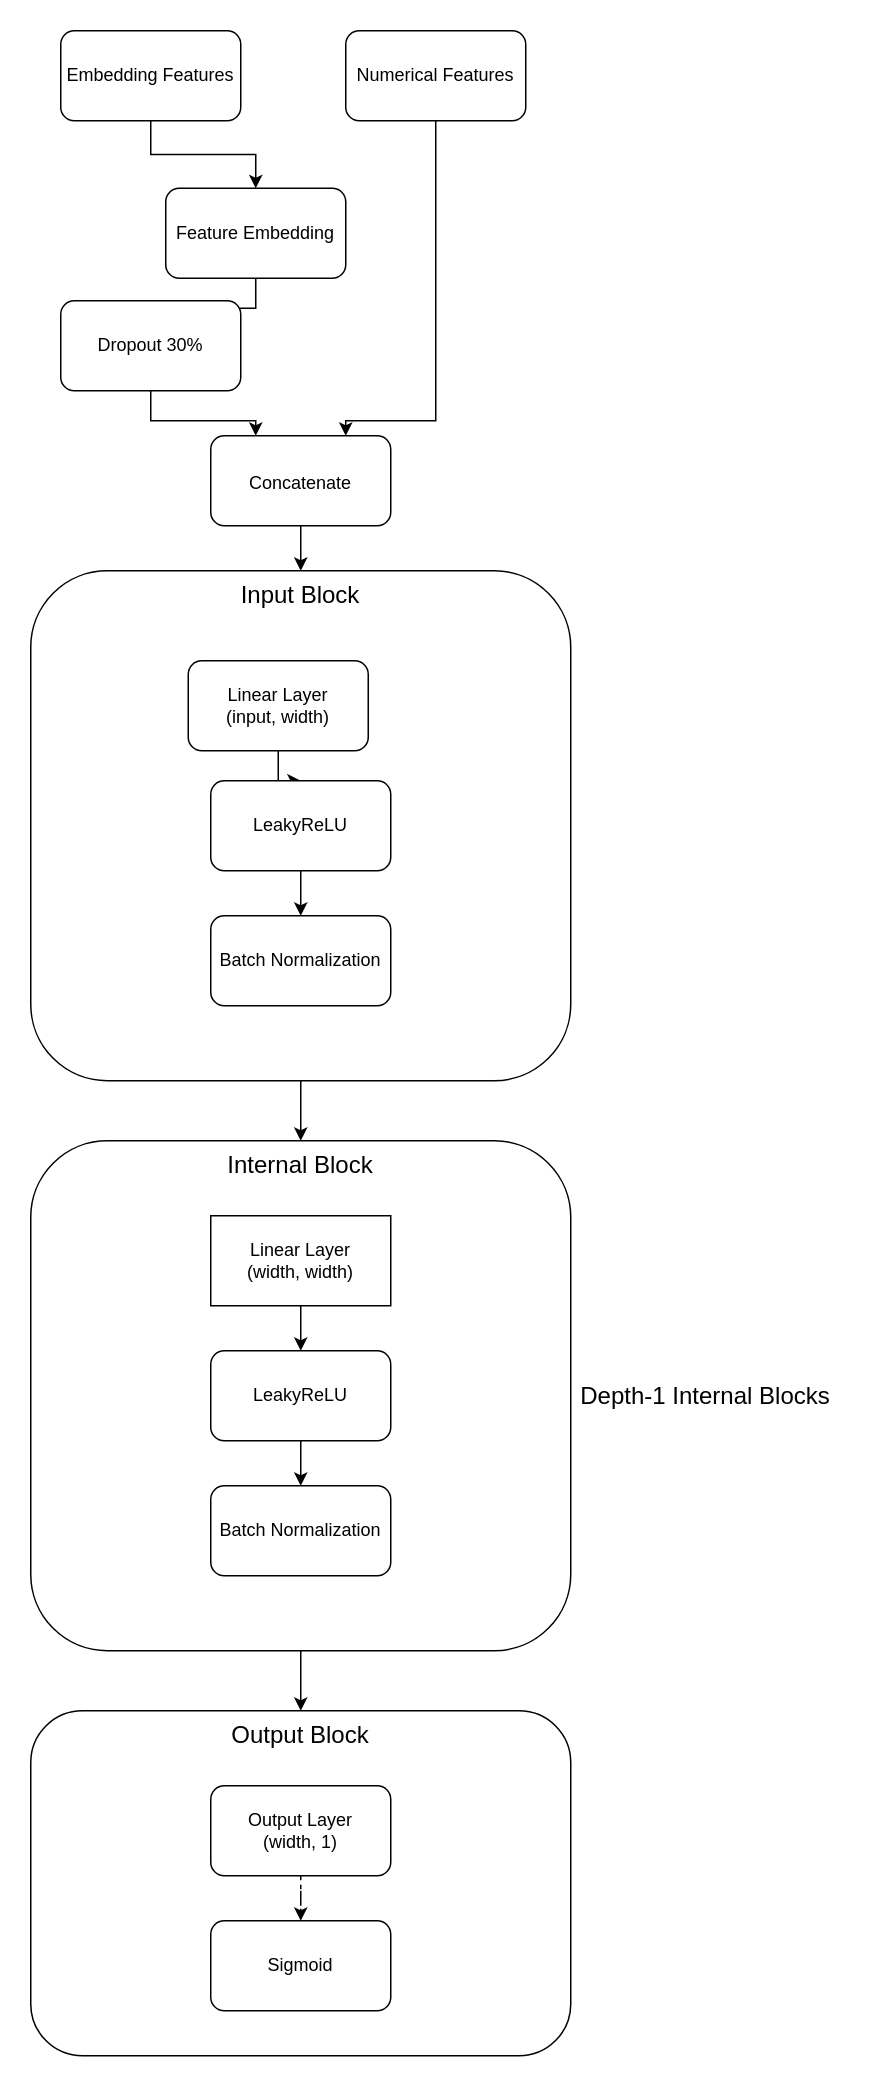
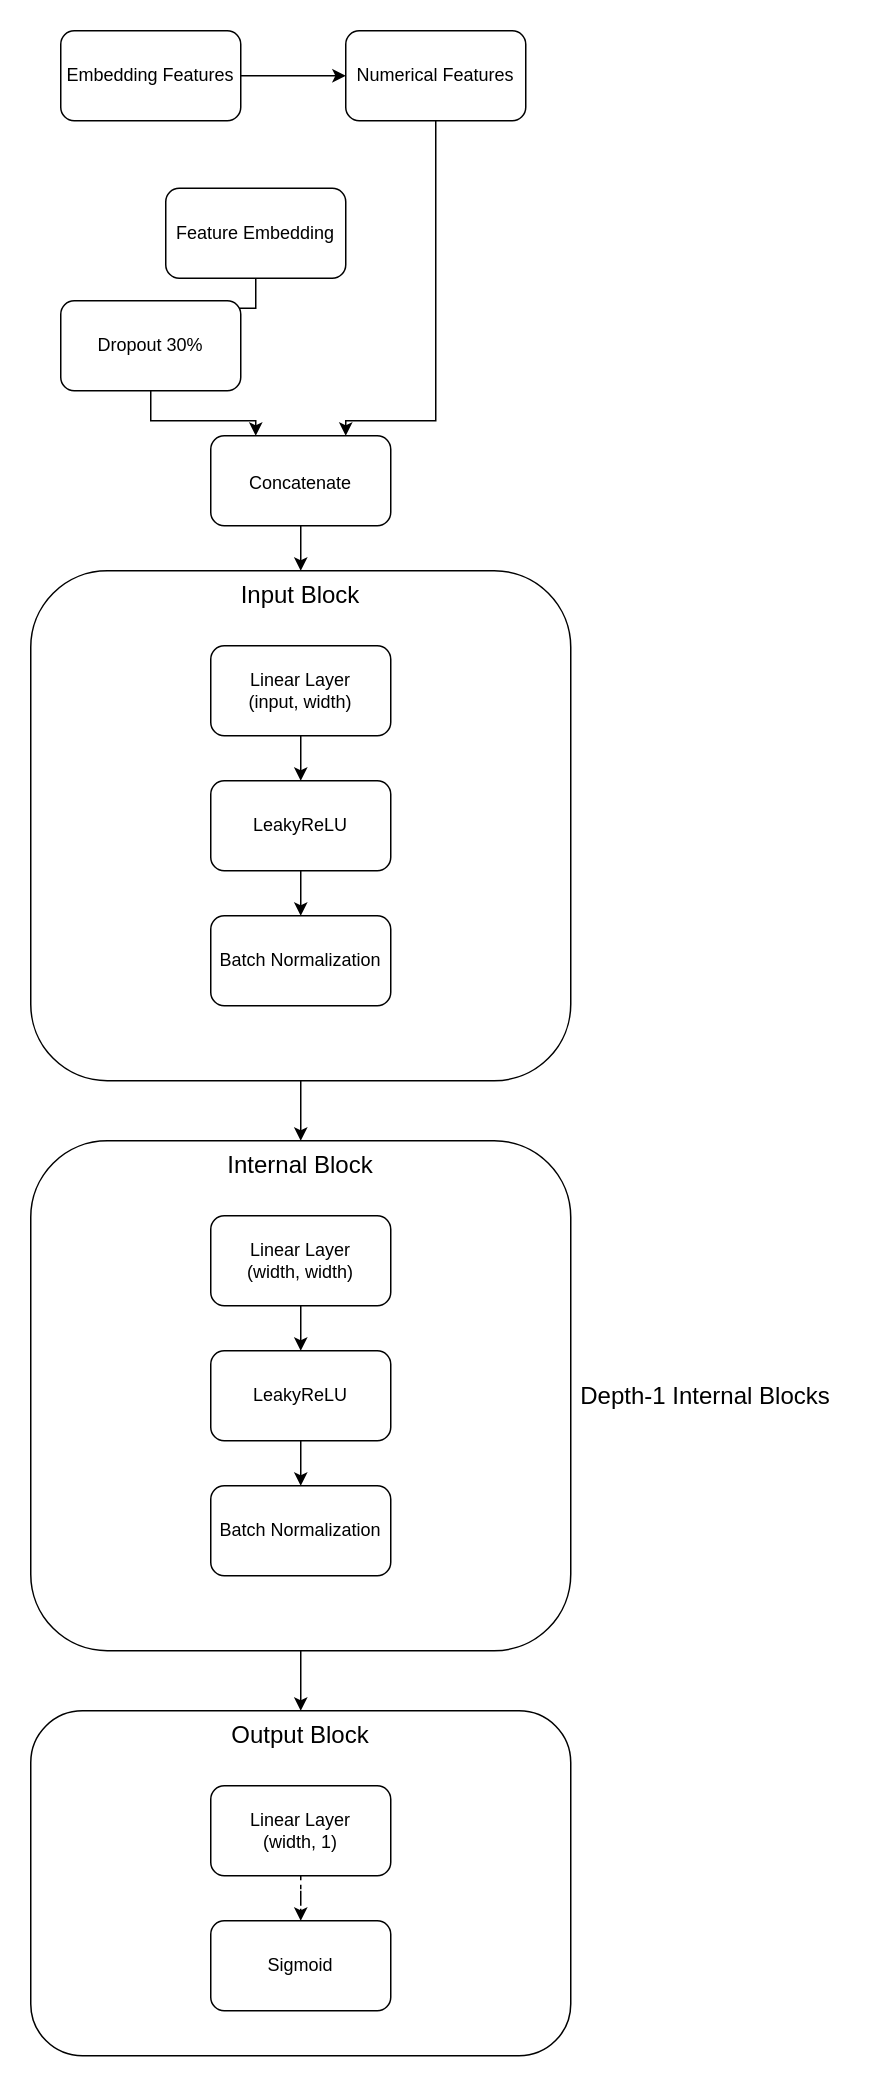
(199, 155) -> (288, 76)
(278, 706) -> (301, 691)
(301, 1261) -> (301, 1261)
(301, 1831) -> (301, 1831)
